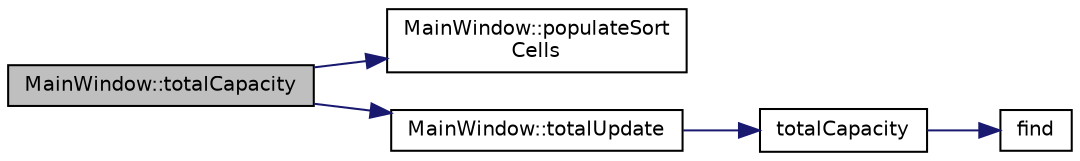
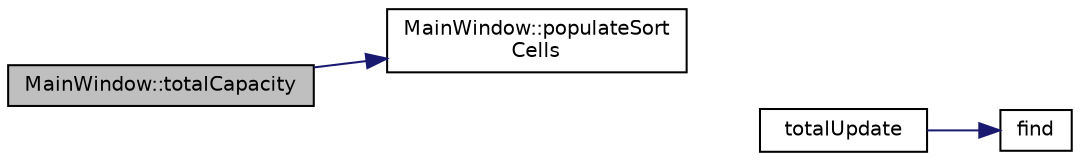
(537, 130) -> none
(844, 130) -> (844, 130)
